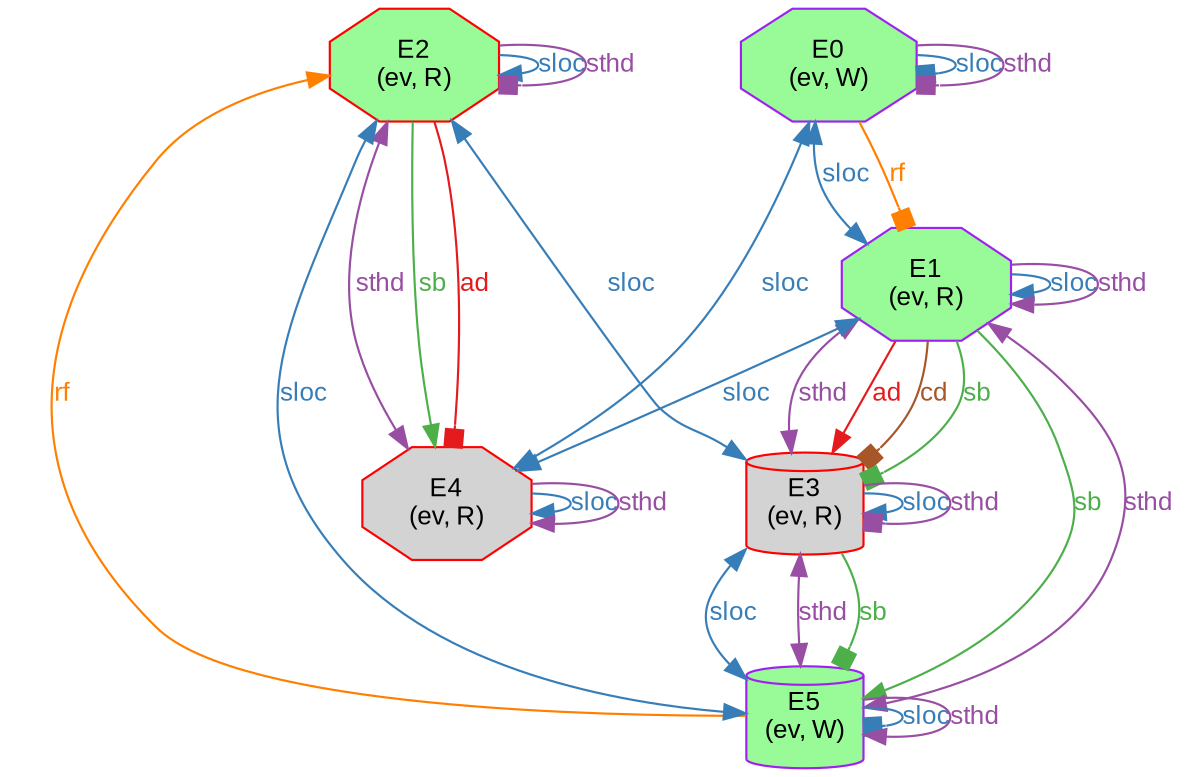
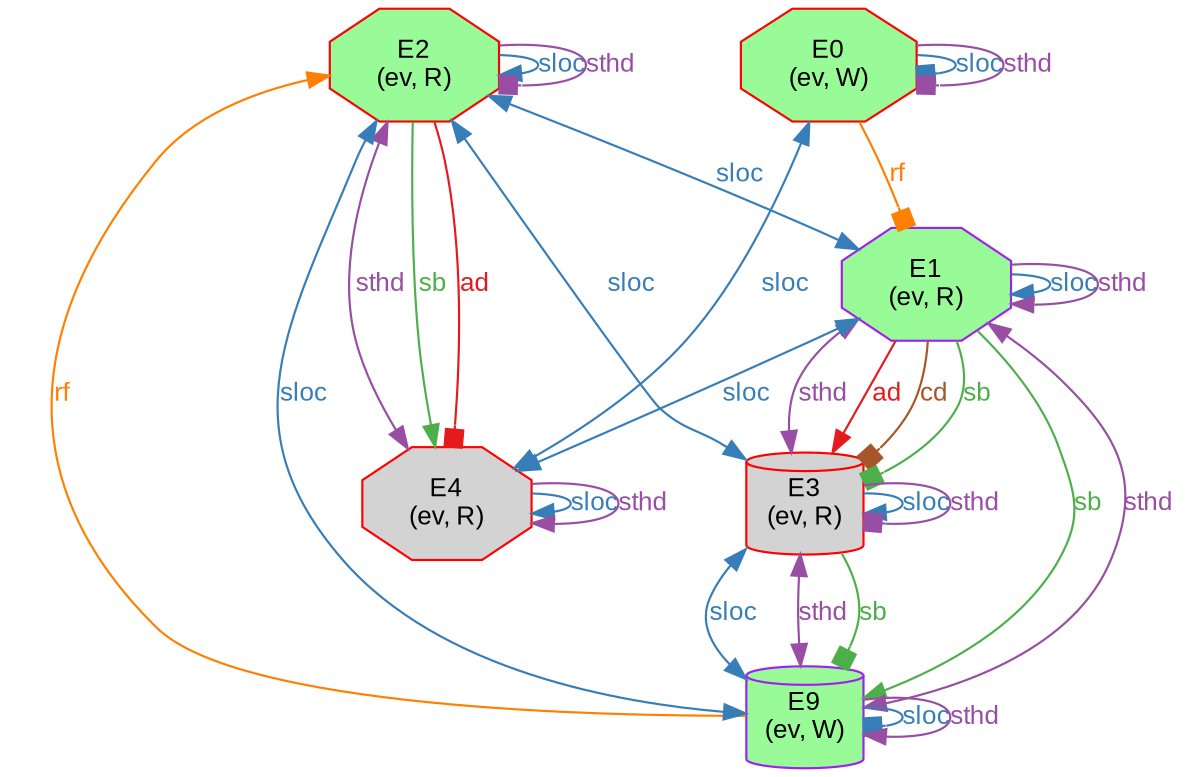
(829, 65) -> (829, 65)
(823, 190) -> (675, 170)
(805, 717) -> (805, 717)
